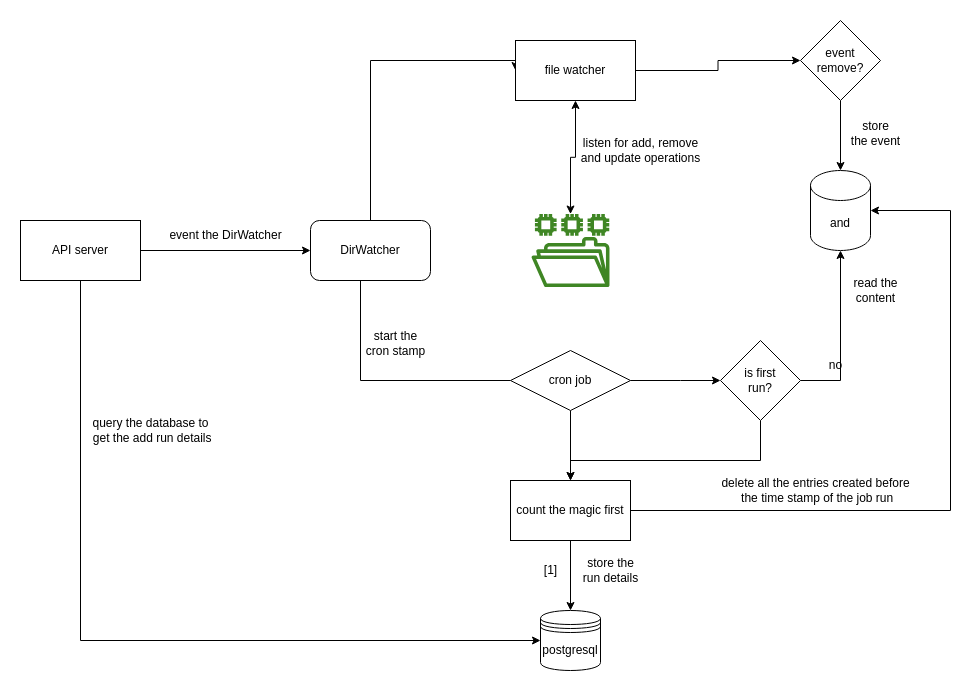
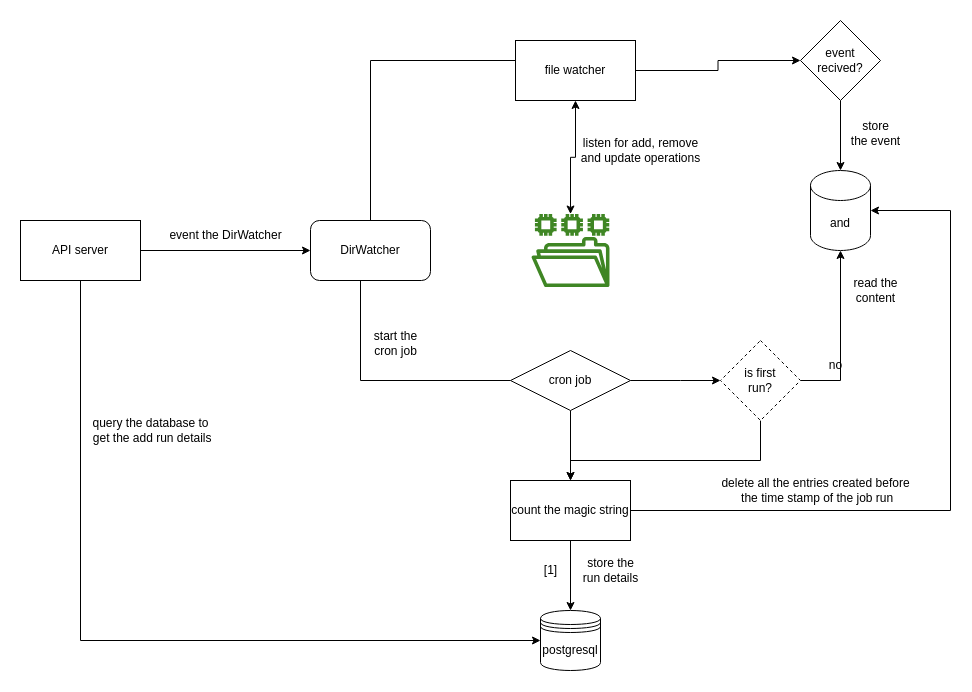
(514, 61) -> (516, 62)
(841, 61) -> (841, 61)
(396, 344) -> (396, 344)
(761, 381) -> (761, 381)
(571, 511) -> (571, 511)
